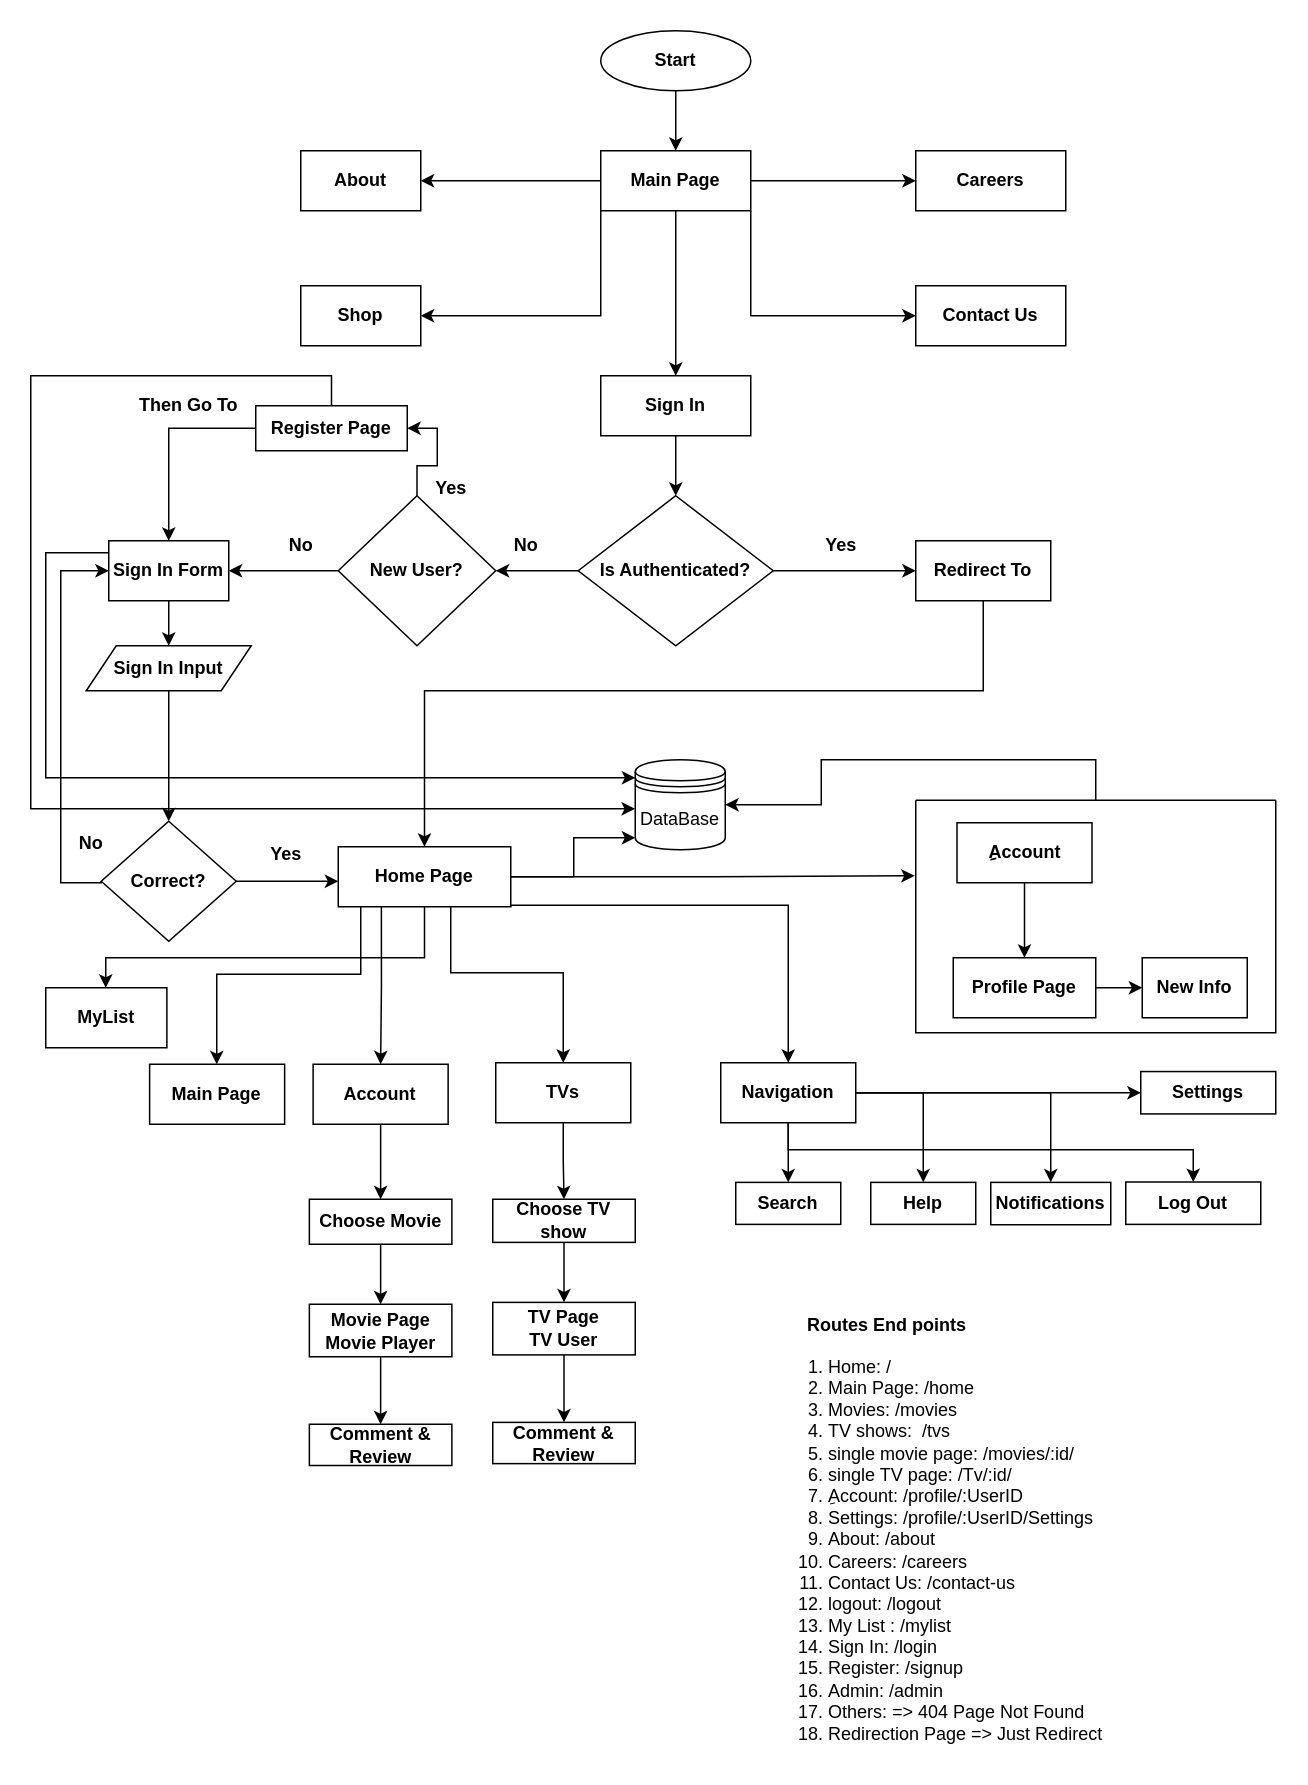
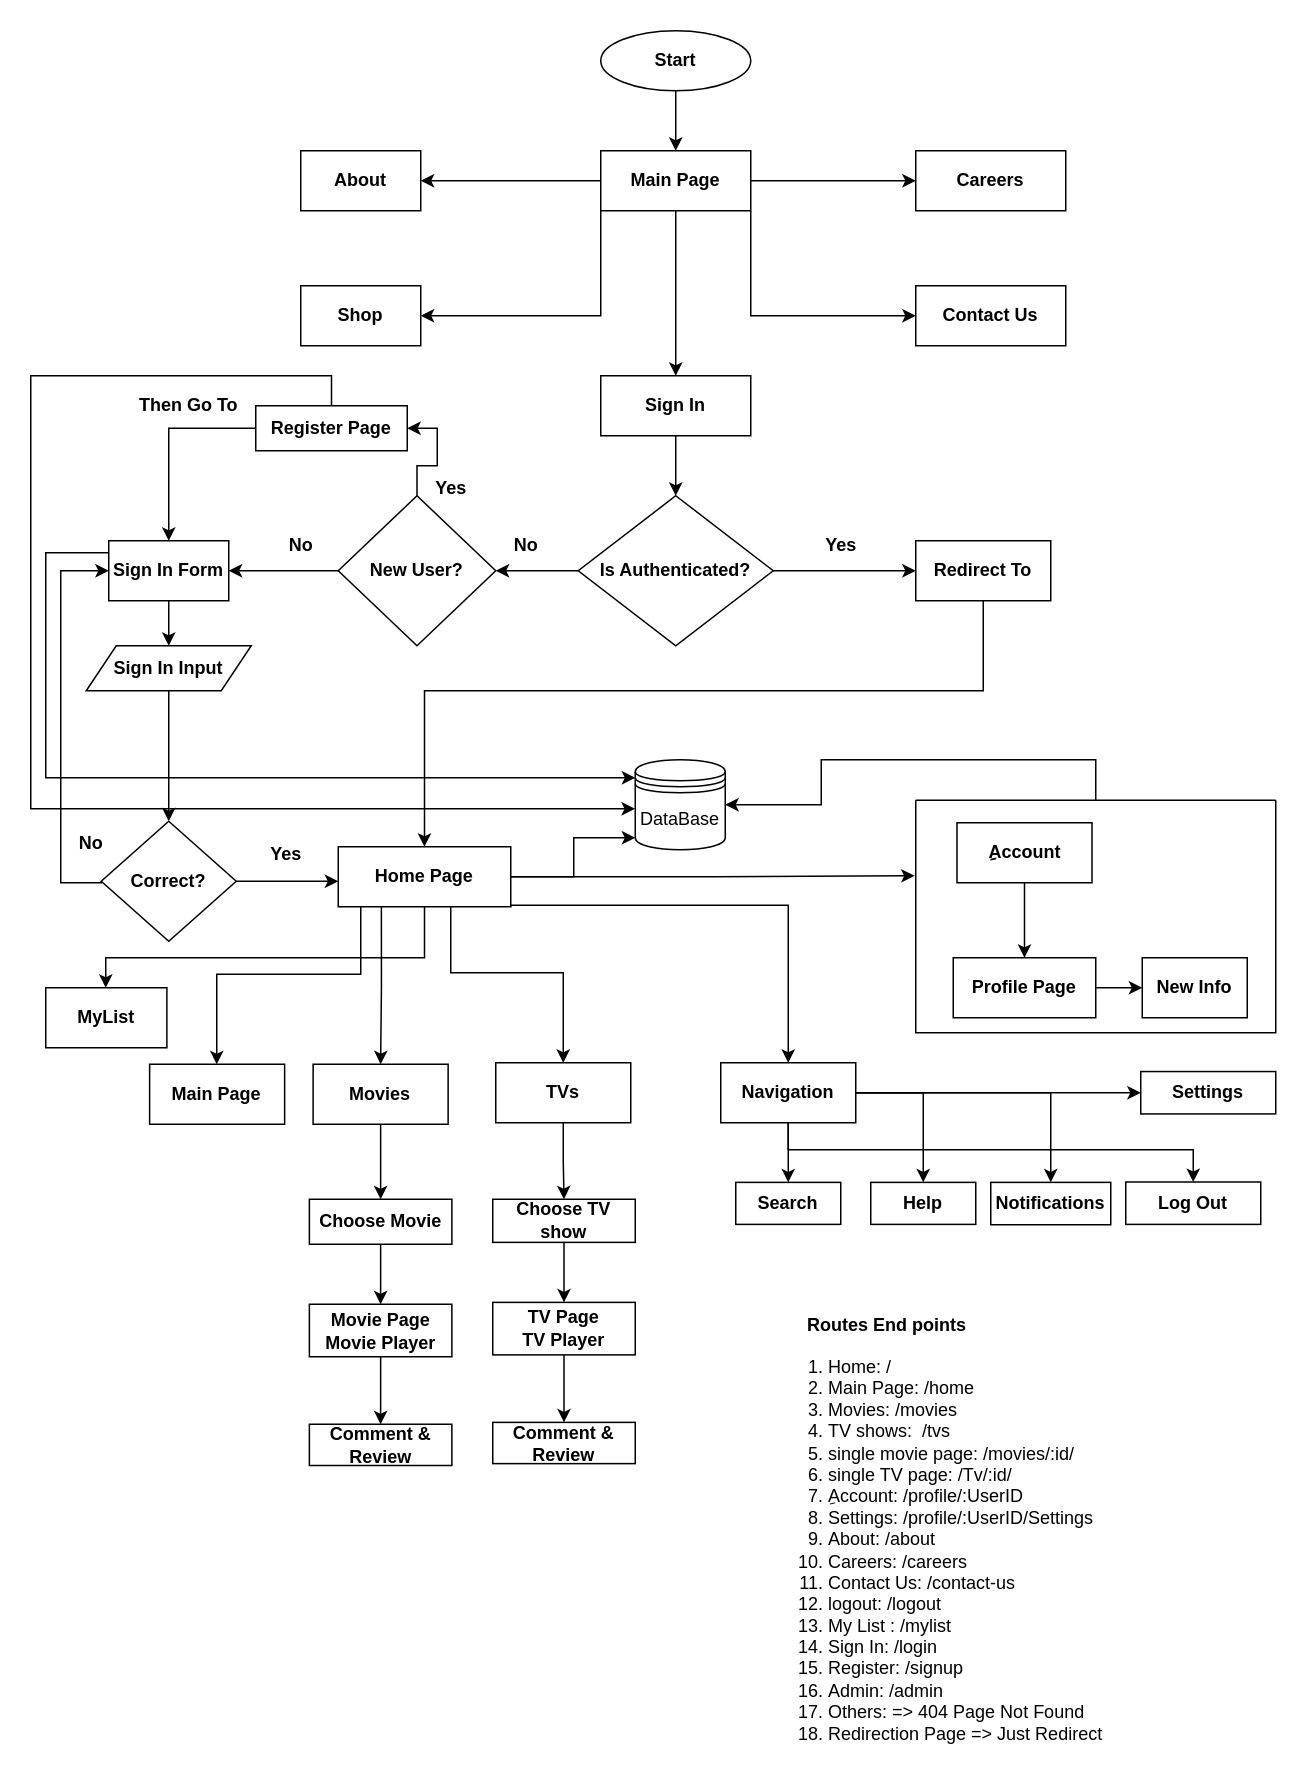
(380, 1094) -> (380, 1094)
(564, 1328) -> (564, 1328)
